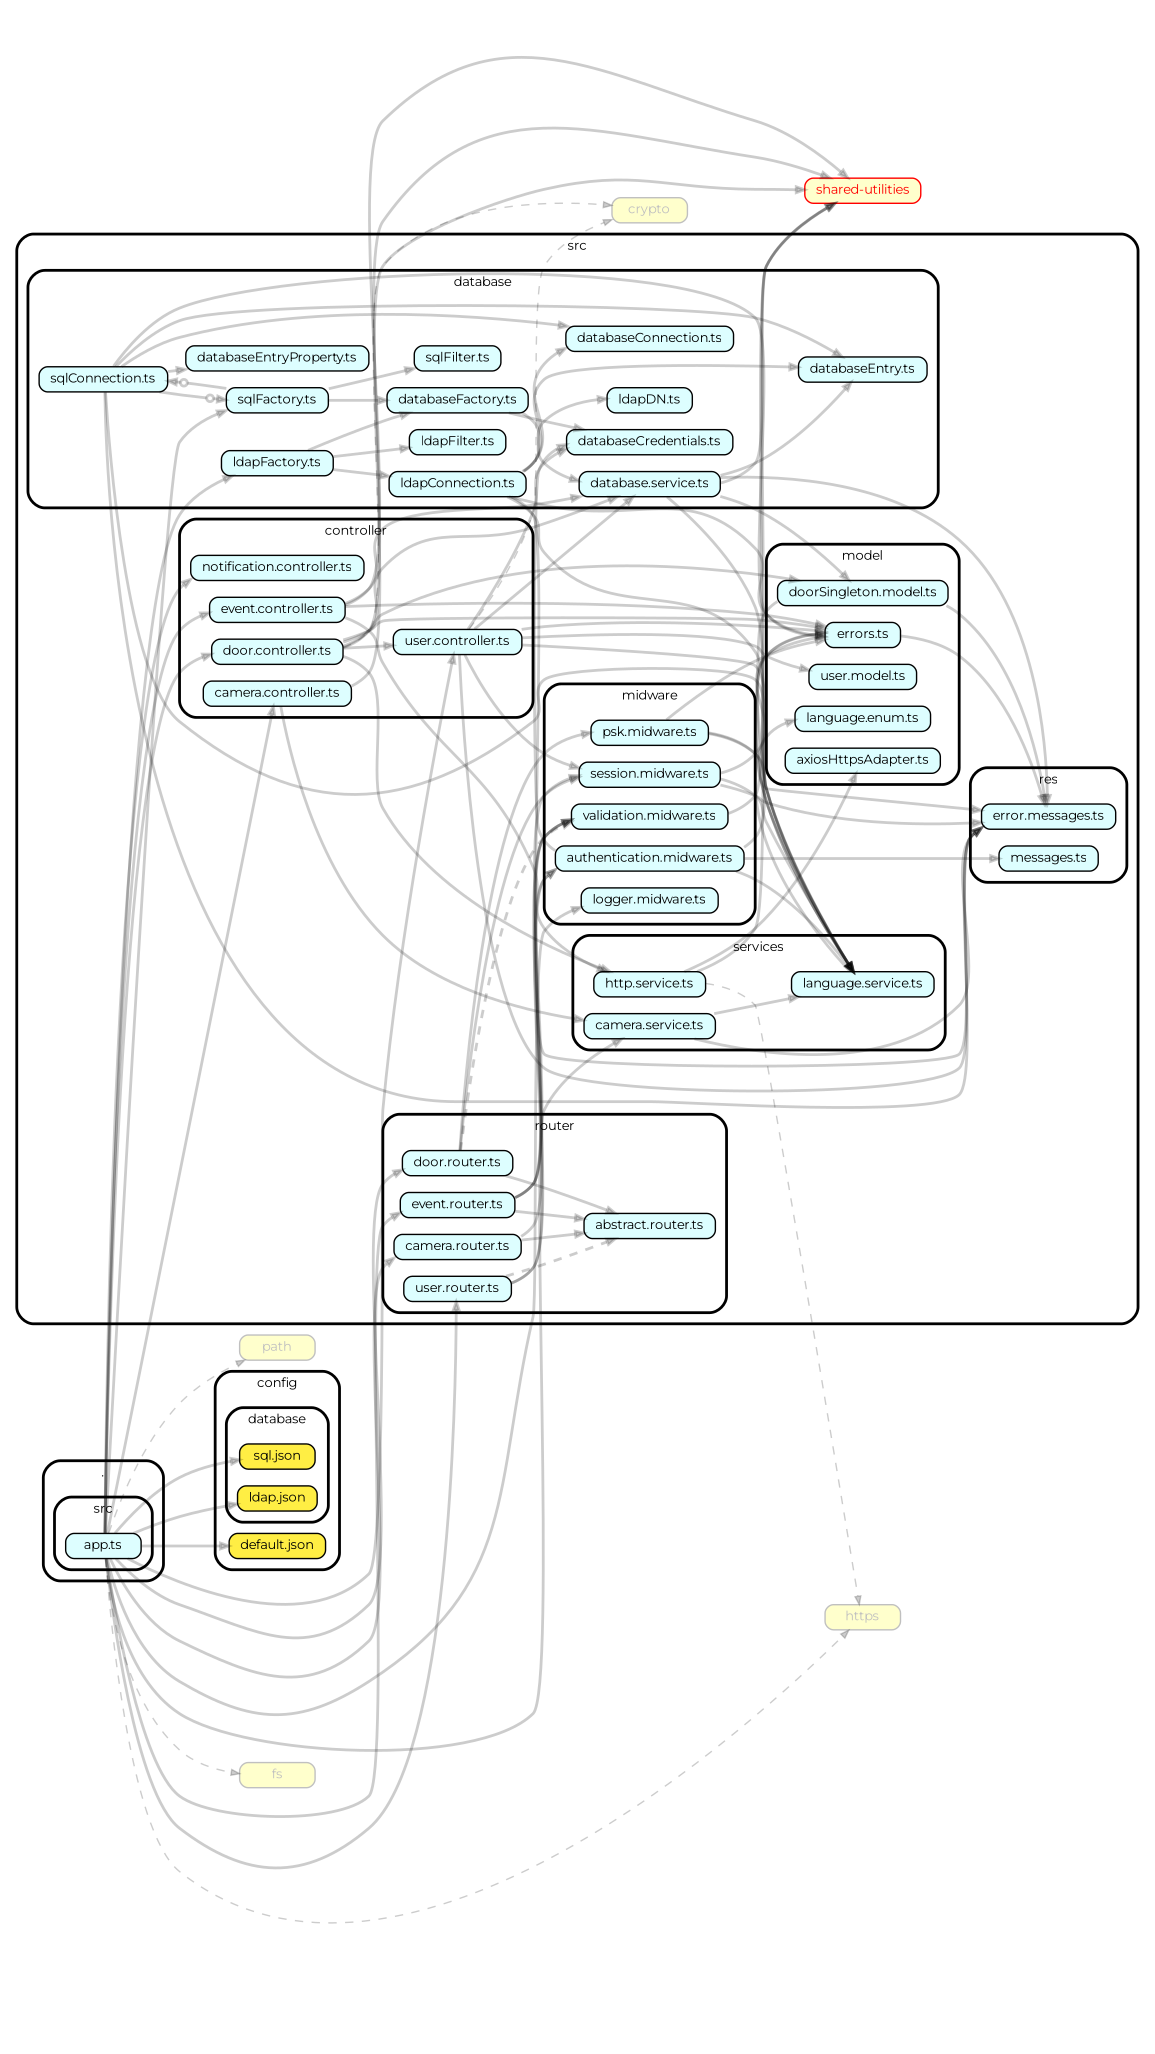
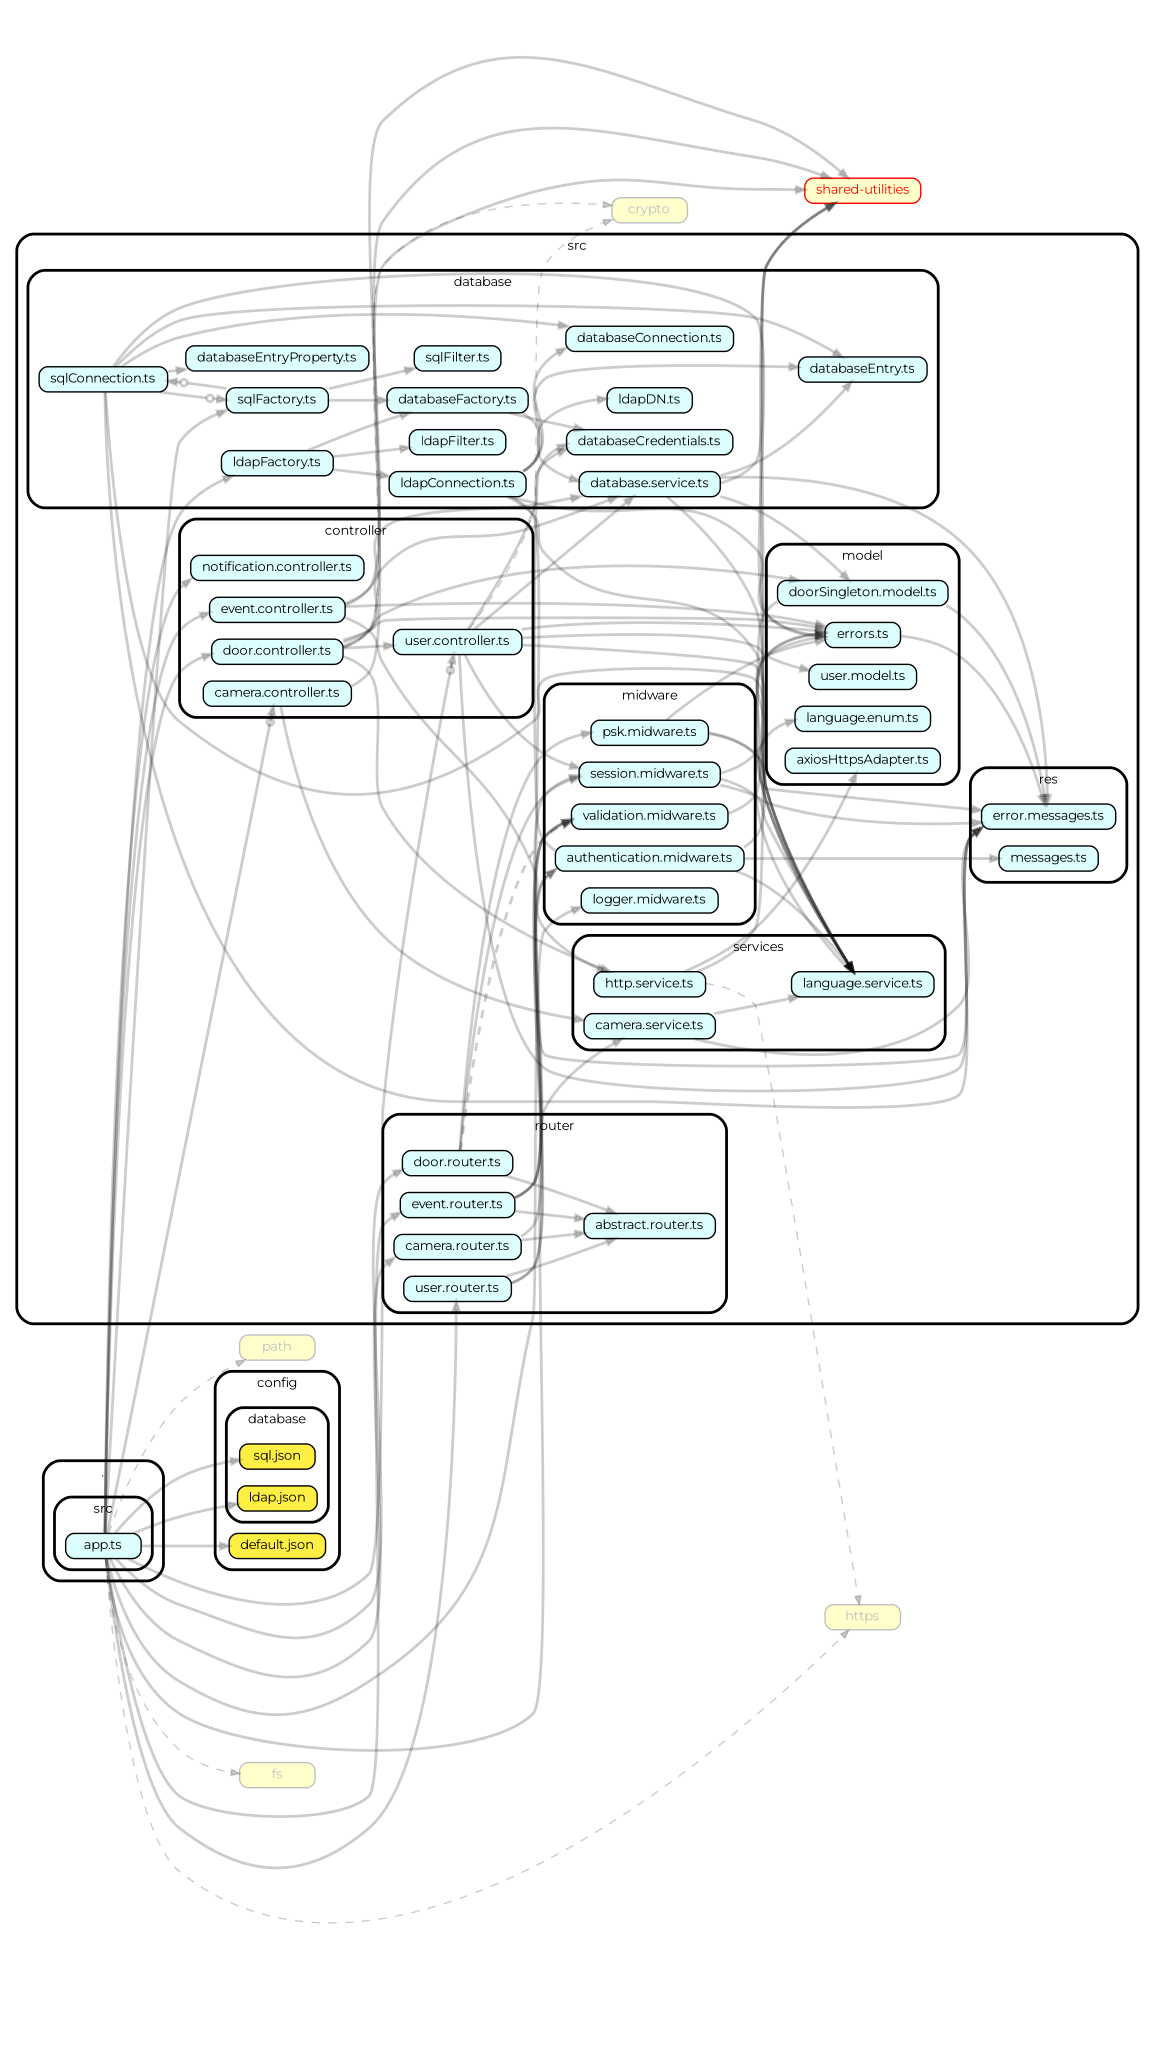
(384, 1098) -> (384, 1098)
(190, 1124) -> (190, 1124)
(557, 1260) -> (557, 1260)
